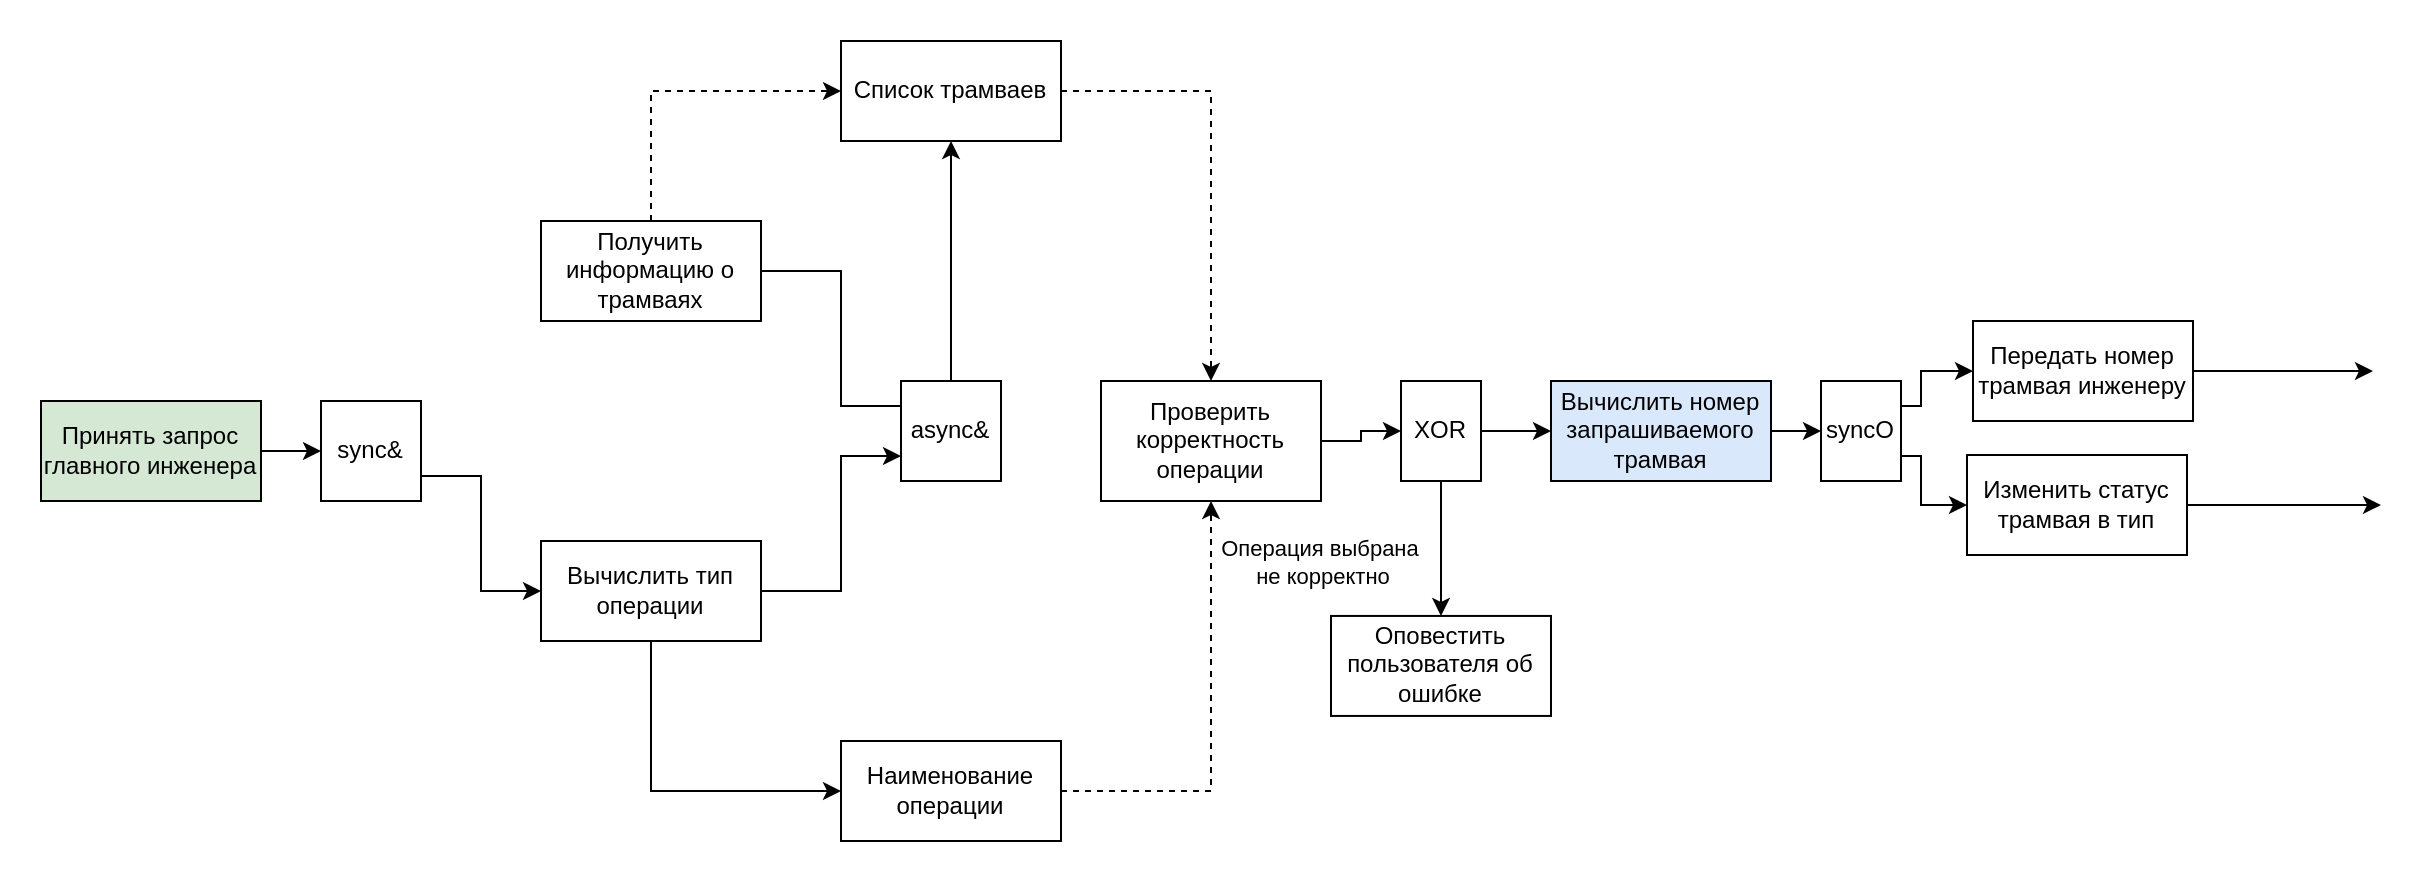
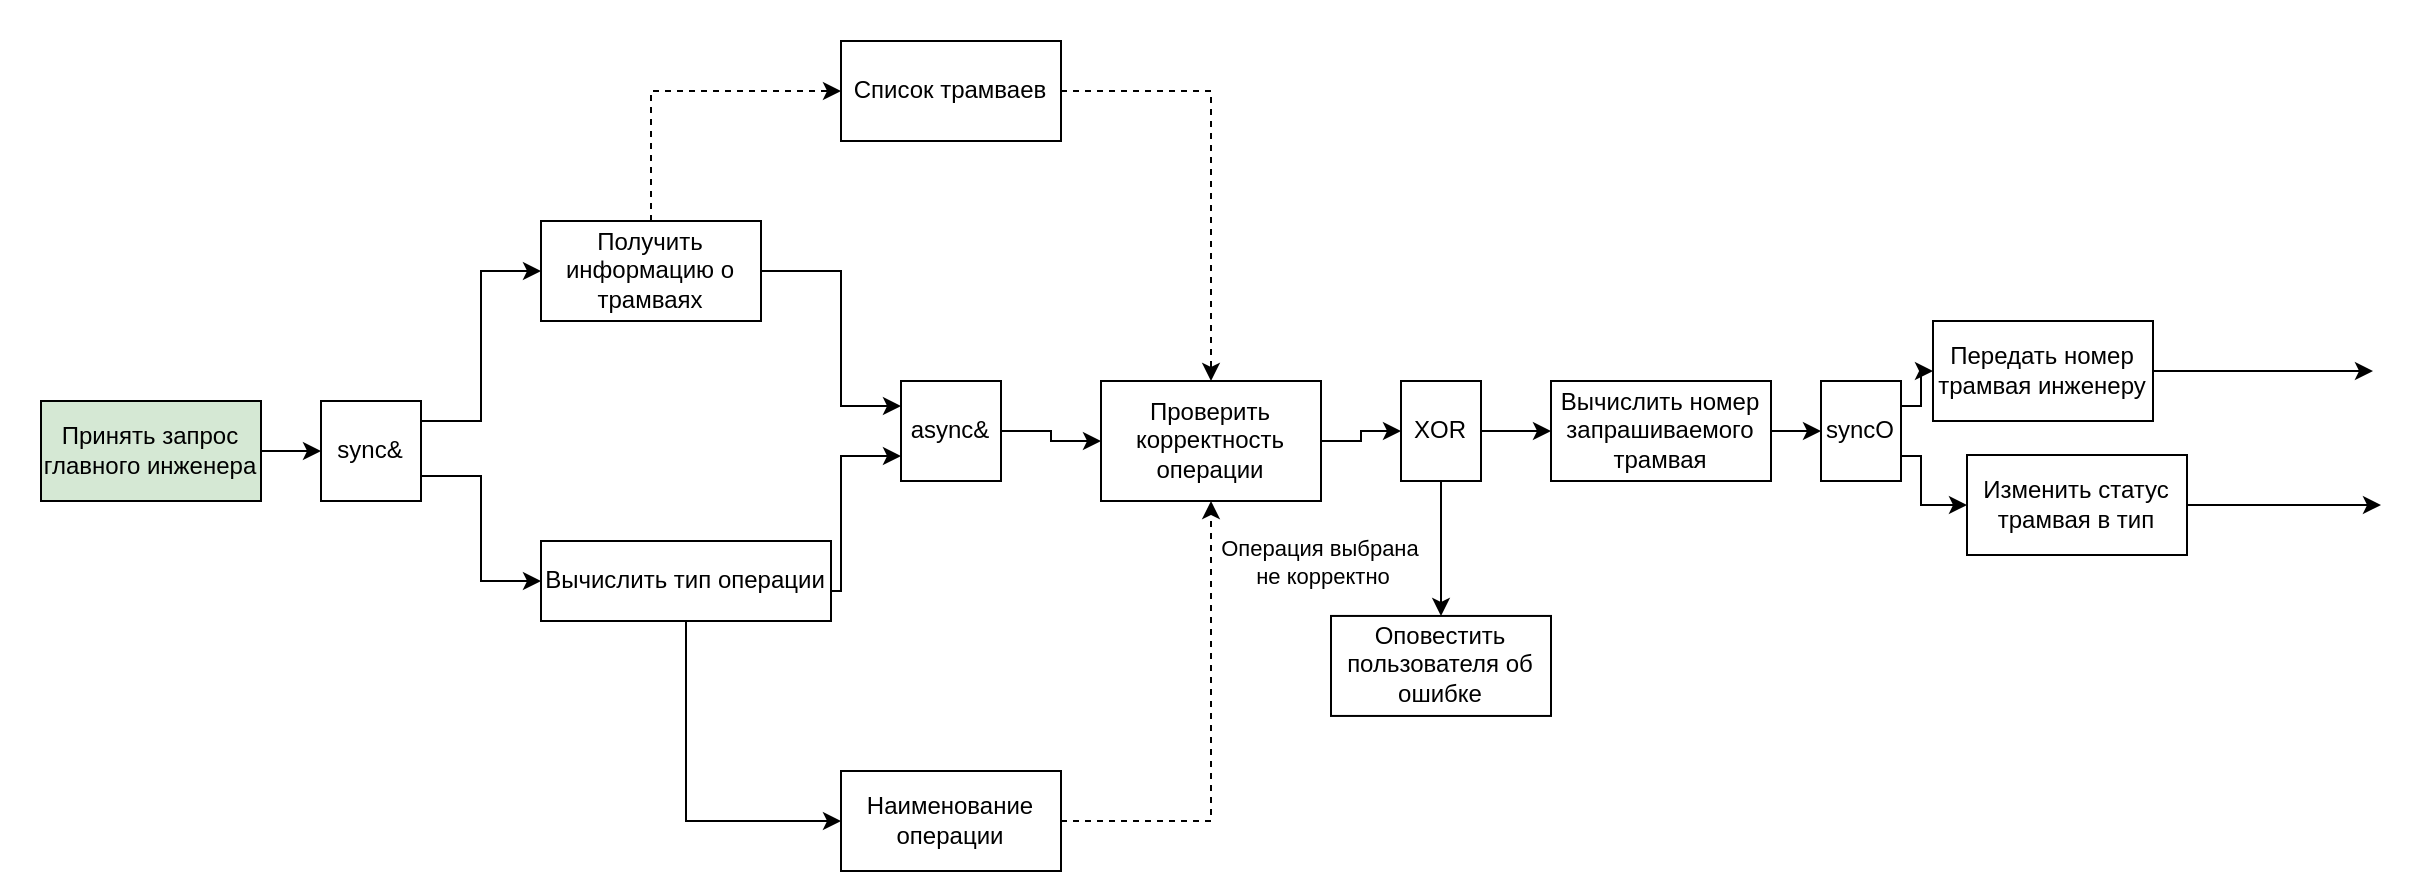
(951, 268) -> (1049, 431)
none -> (481, 353)
(2083, 371) -> (2043, 371)
(891, 406) -> (886, 406)
(1661, 431) -> (1661, 431)
(651, 591) -> (686, 581)
(951, 791) -> (951, 821)
